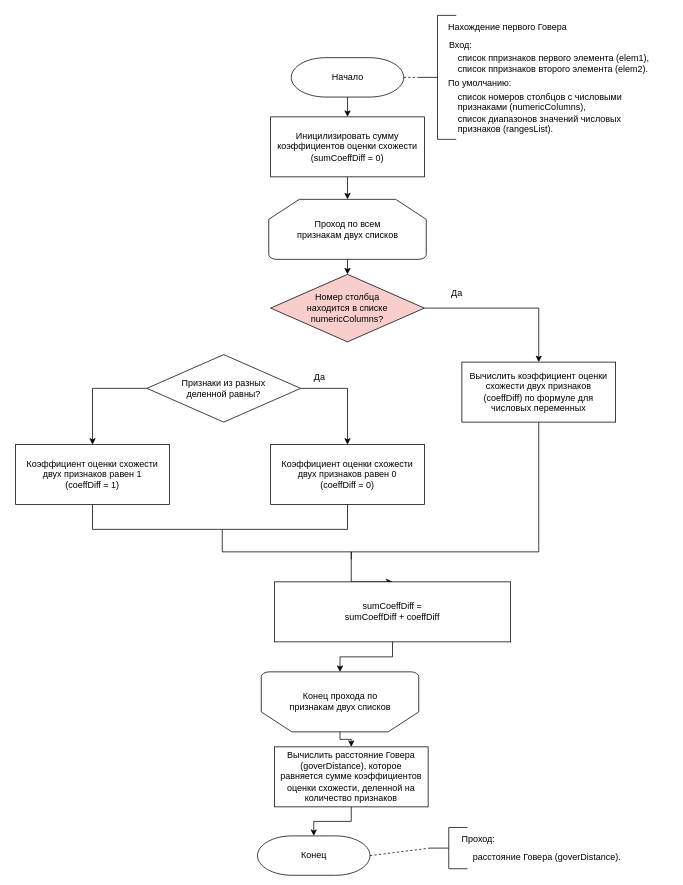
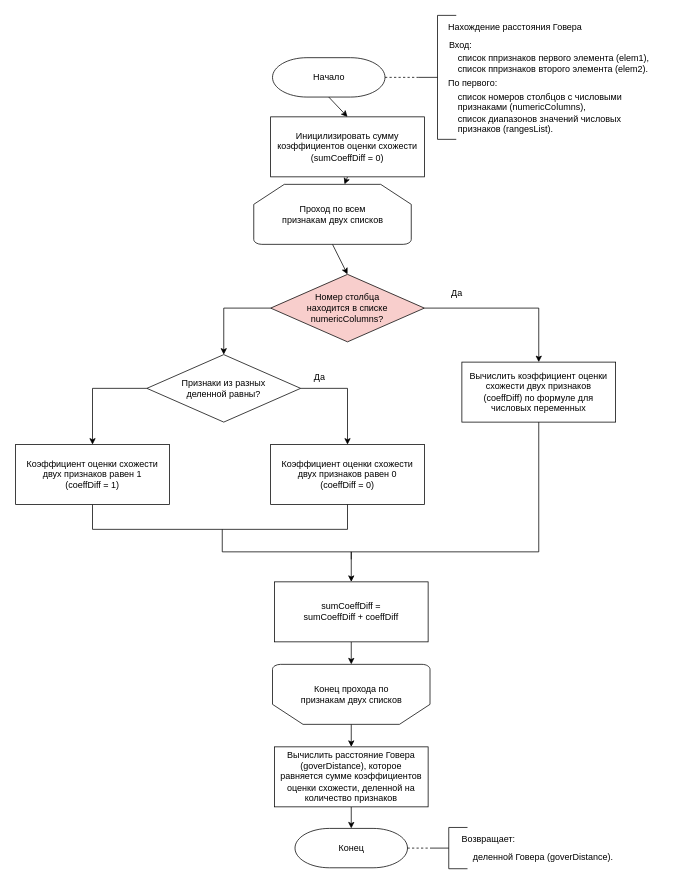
(514, 27) -> (522, 27)
(347, 77) -> (329, 77)
(479, 83) -> (474, 83)
(347, 229) -> (332, 214)
none -> (224, 327)
(392, 612) -> (351, 612)
(340, 702) -> (351, 694)
(478, 839) -> (488, 839)
(314, 856) -> (351, 848)
(555, 857) -> (550, 857)
